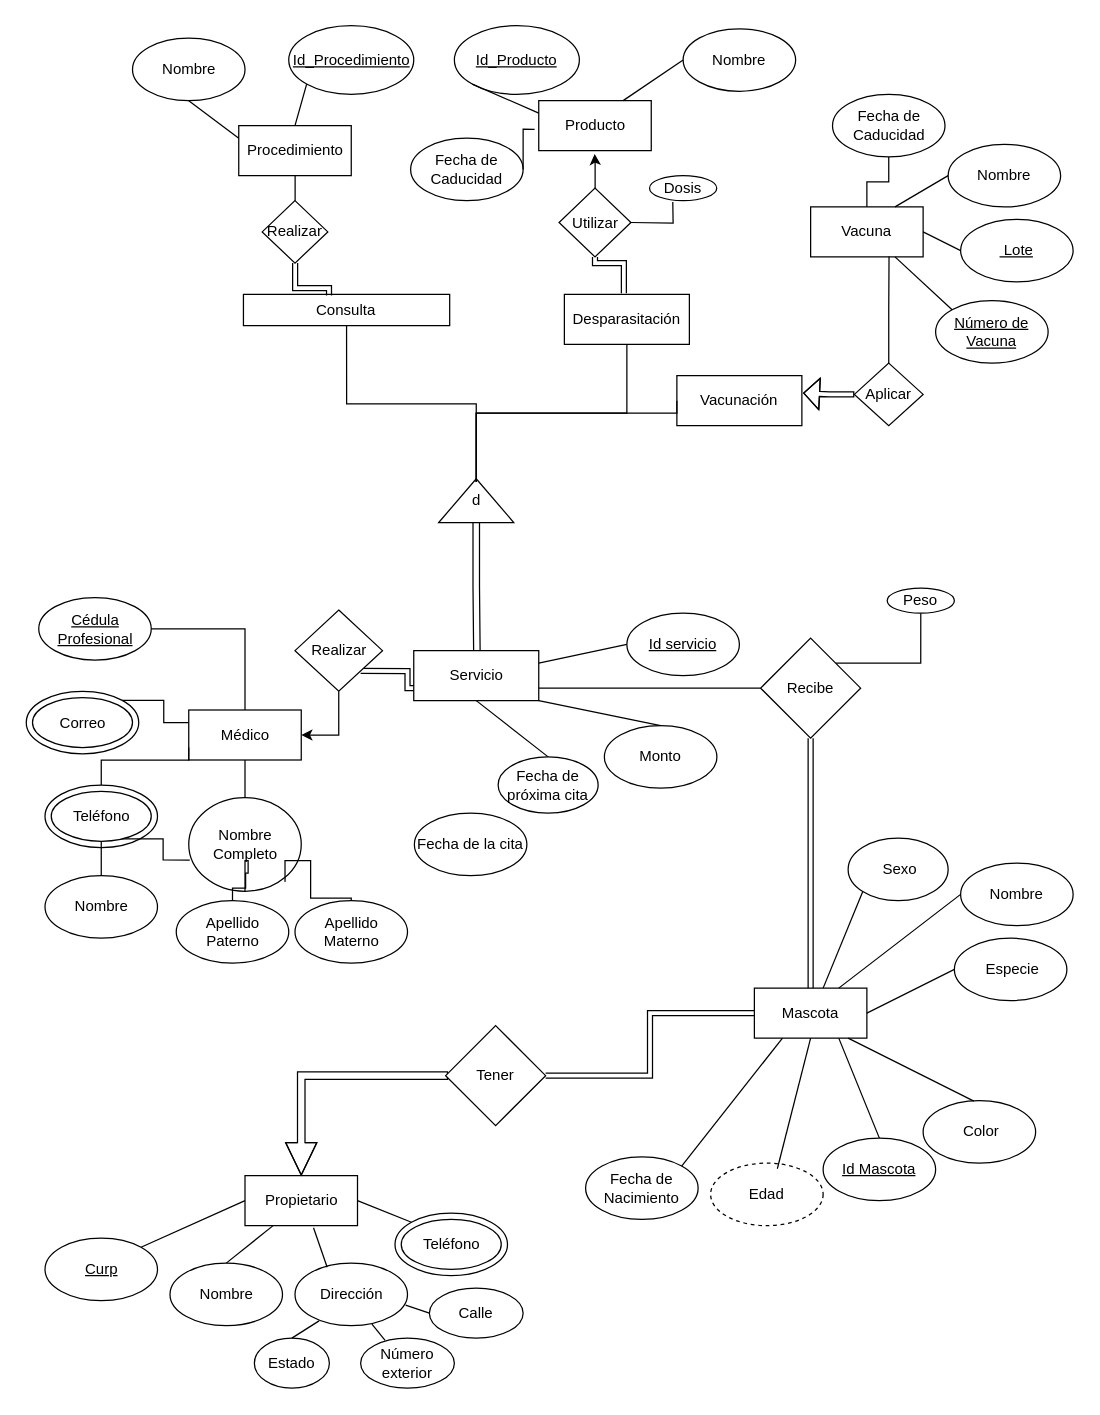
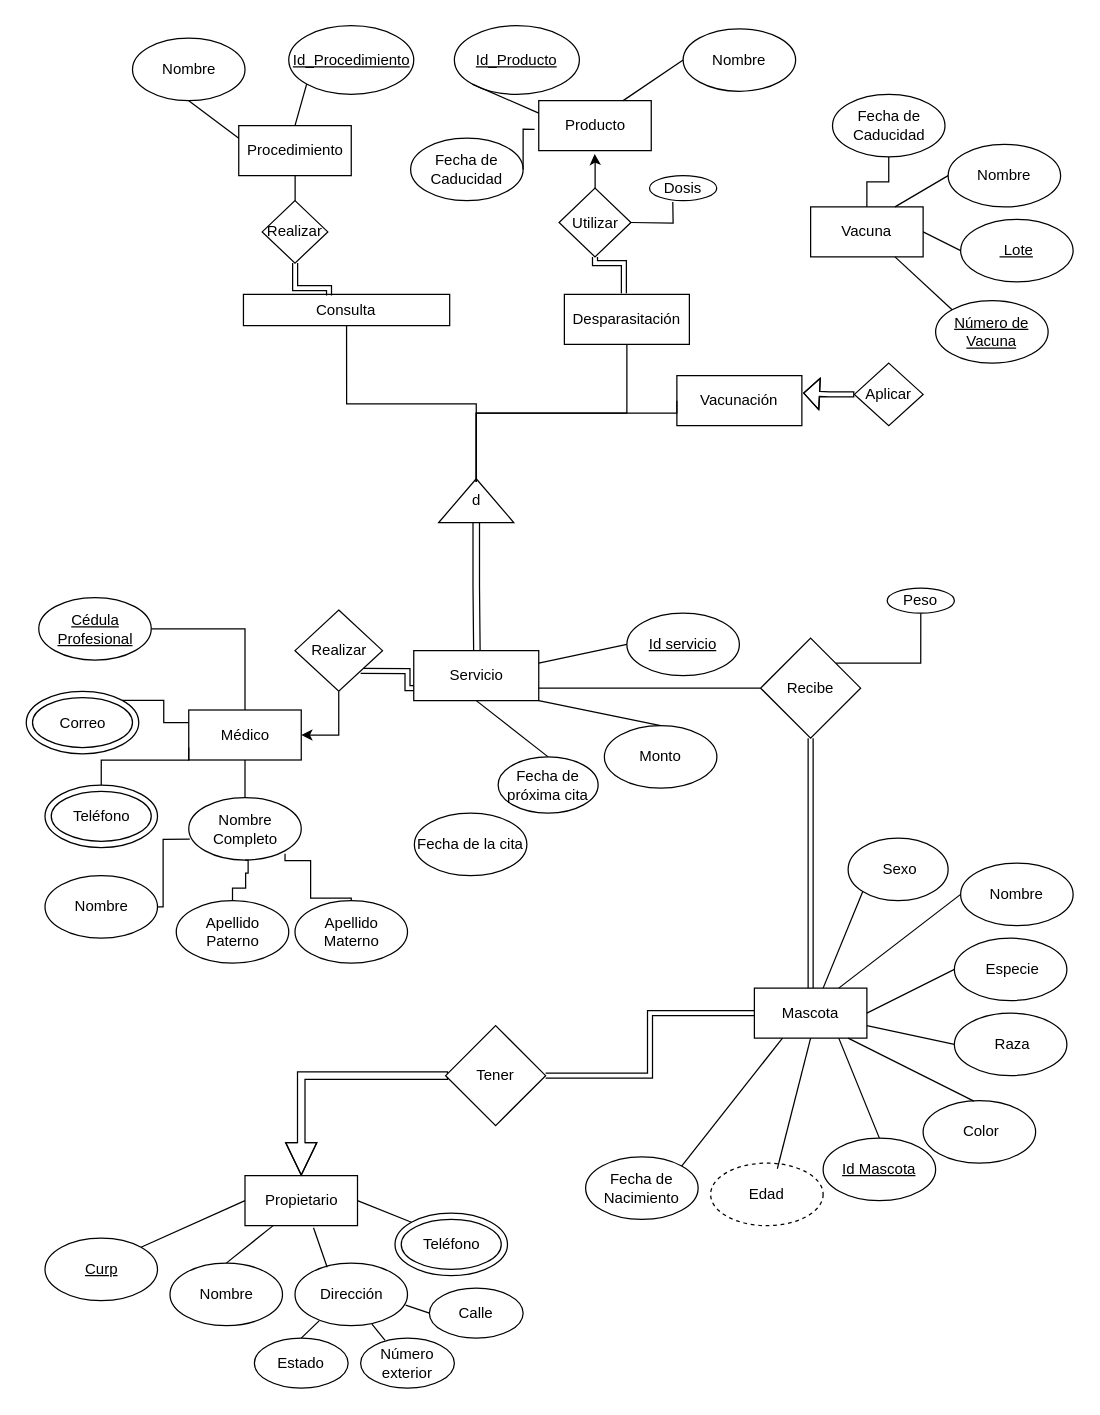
(889, 310) -> none
(245, 844) -> (245, 829)
none -> (911, 1035)
none -> (1011, 1044)
(292, 1363) -> (301, 1363)
